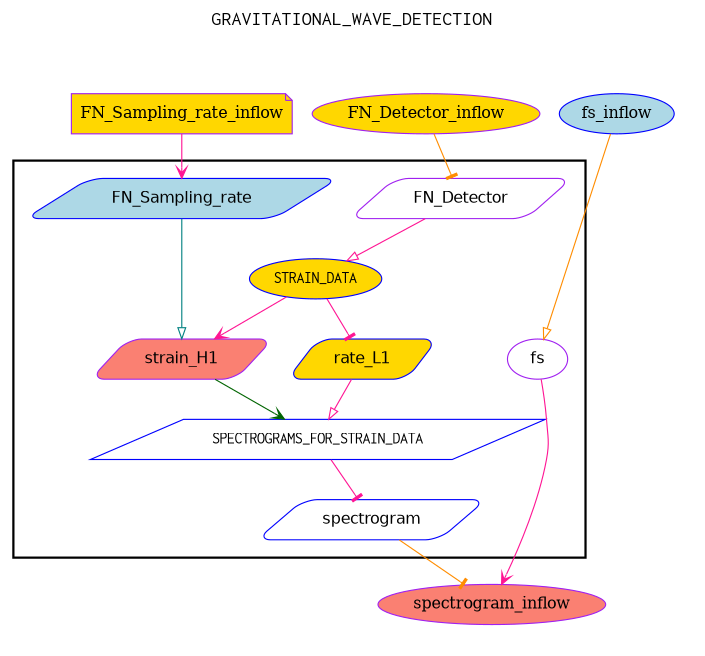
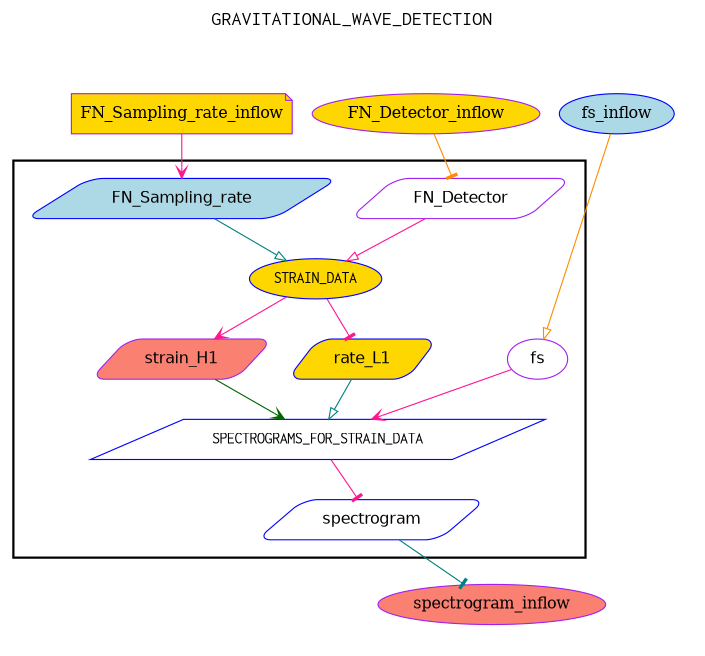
(182, 273) -> (246, 237)
(343, 394) -> (343, 394)
(542, 479) -> (447, 392)
(430, 561) -> (430, 561)
